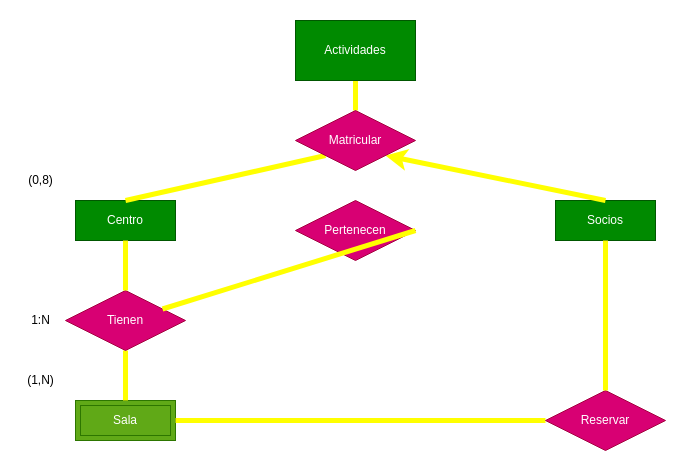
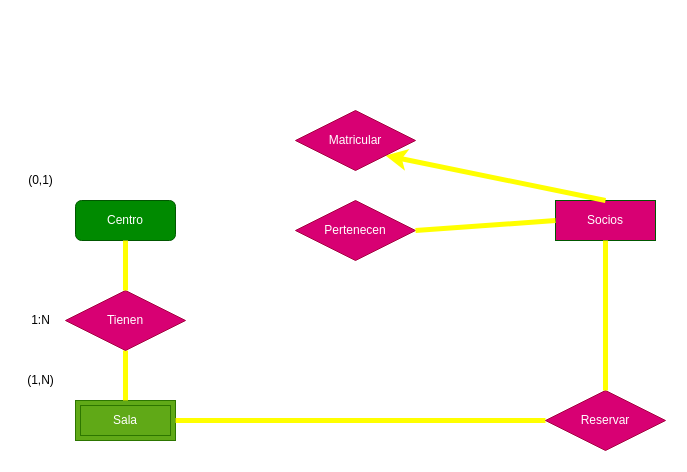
(356, 51) -> none
(356, 96) -> none
(225, 178) -> none
(41, 181) -> (41, 181)
(126, 221) -> (126, 221)
(606, 221) -> (606, 221)
(288, 270) -> (486, 225)
